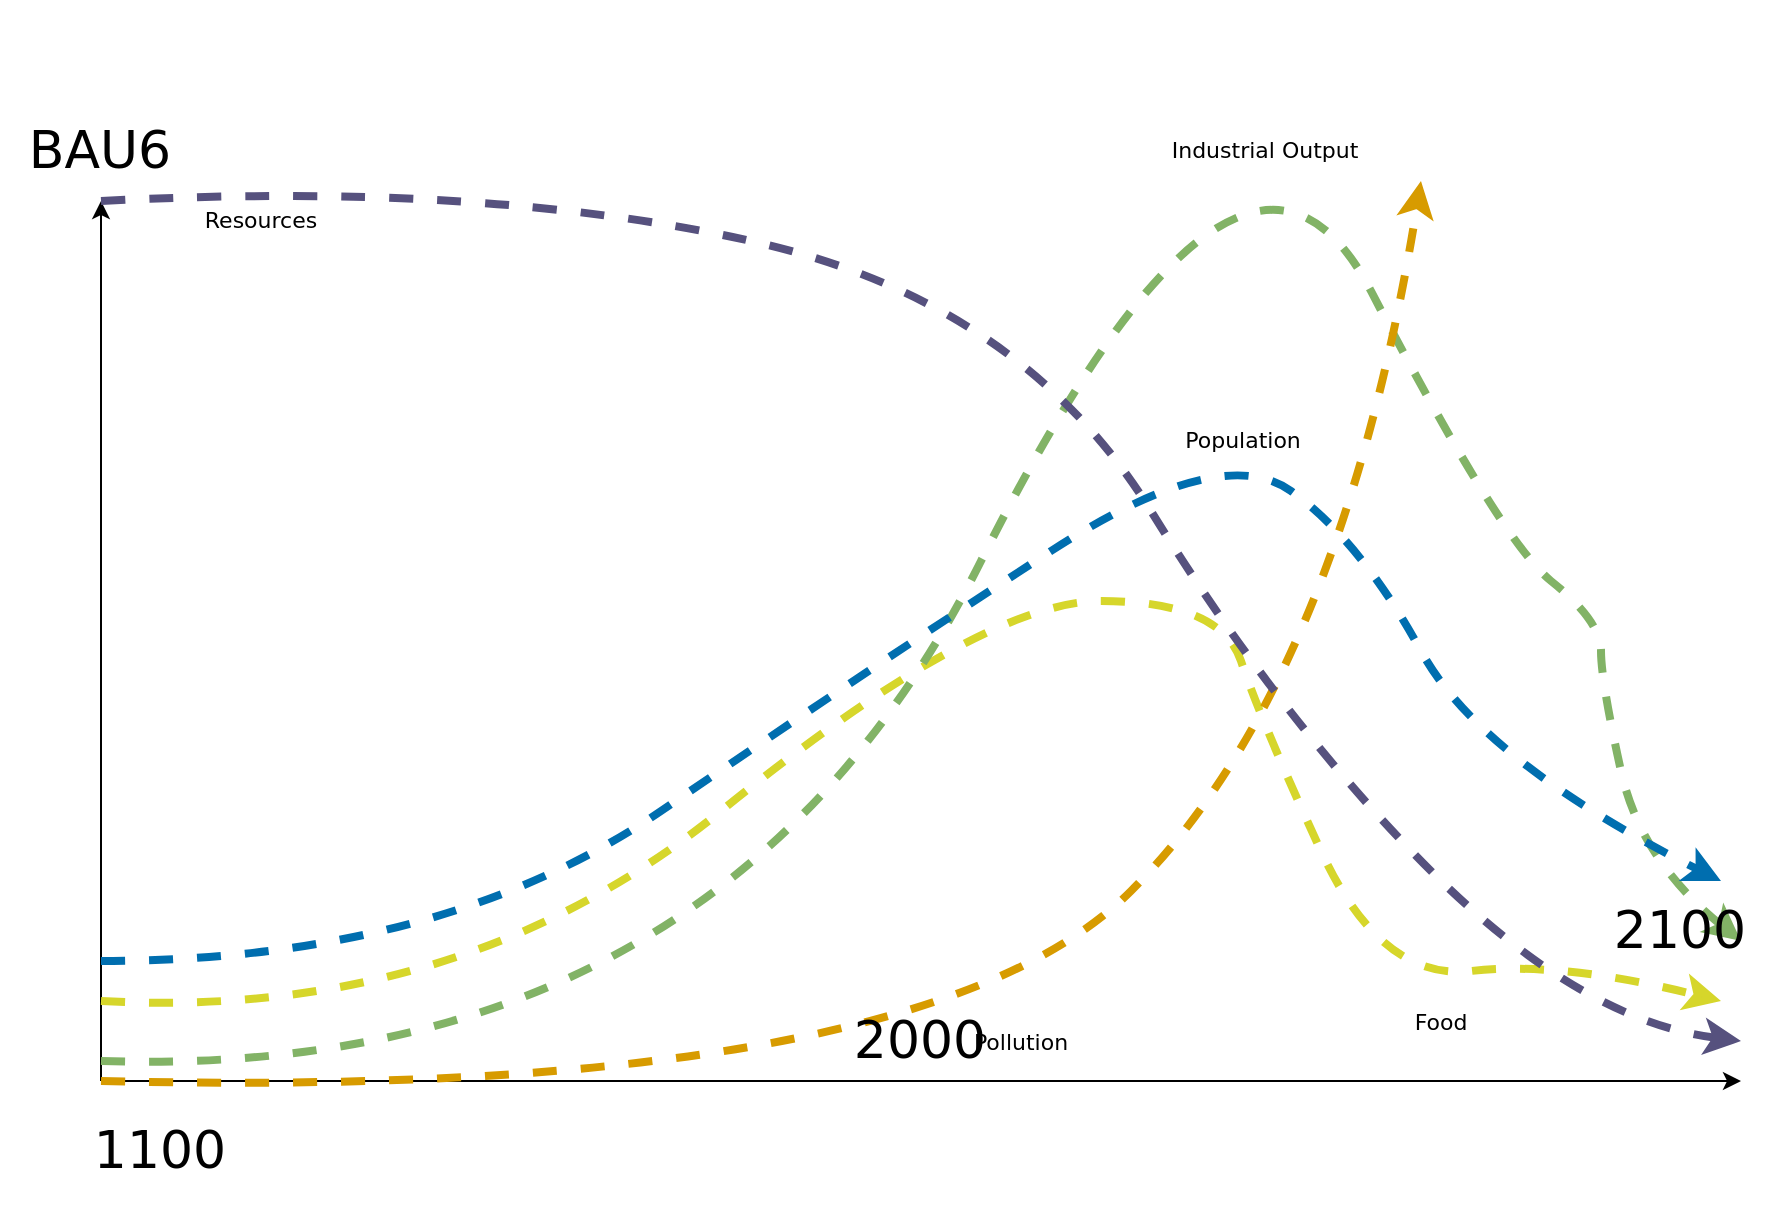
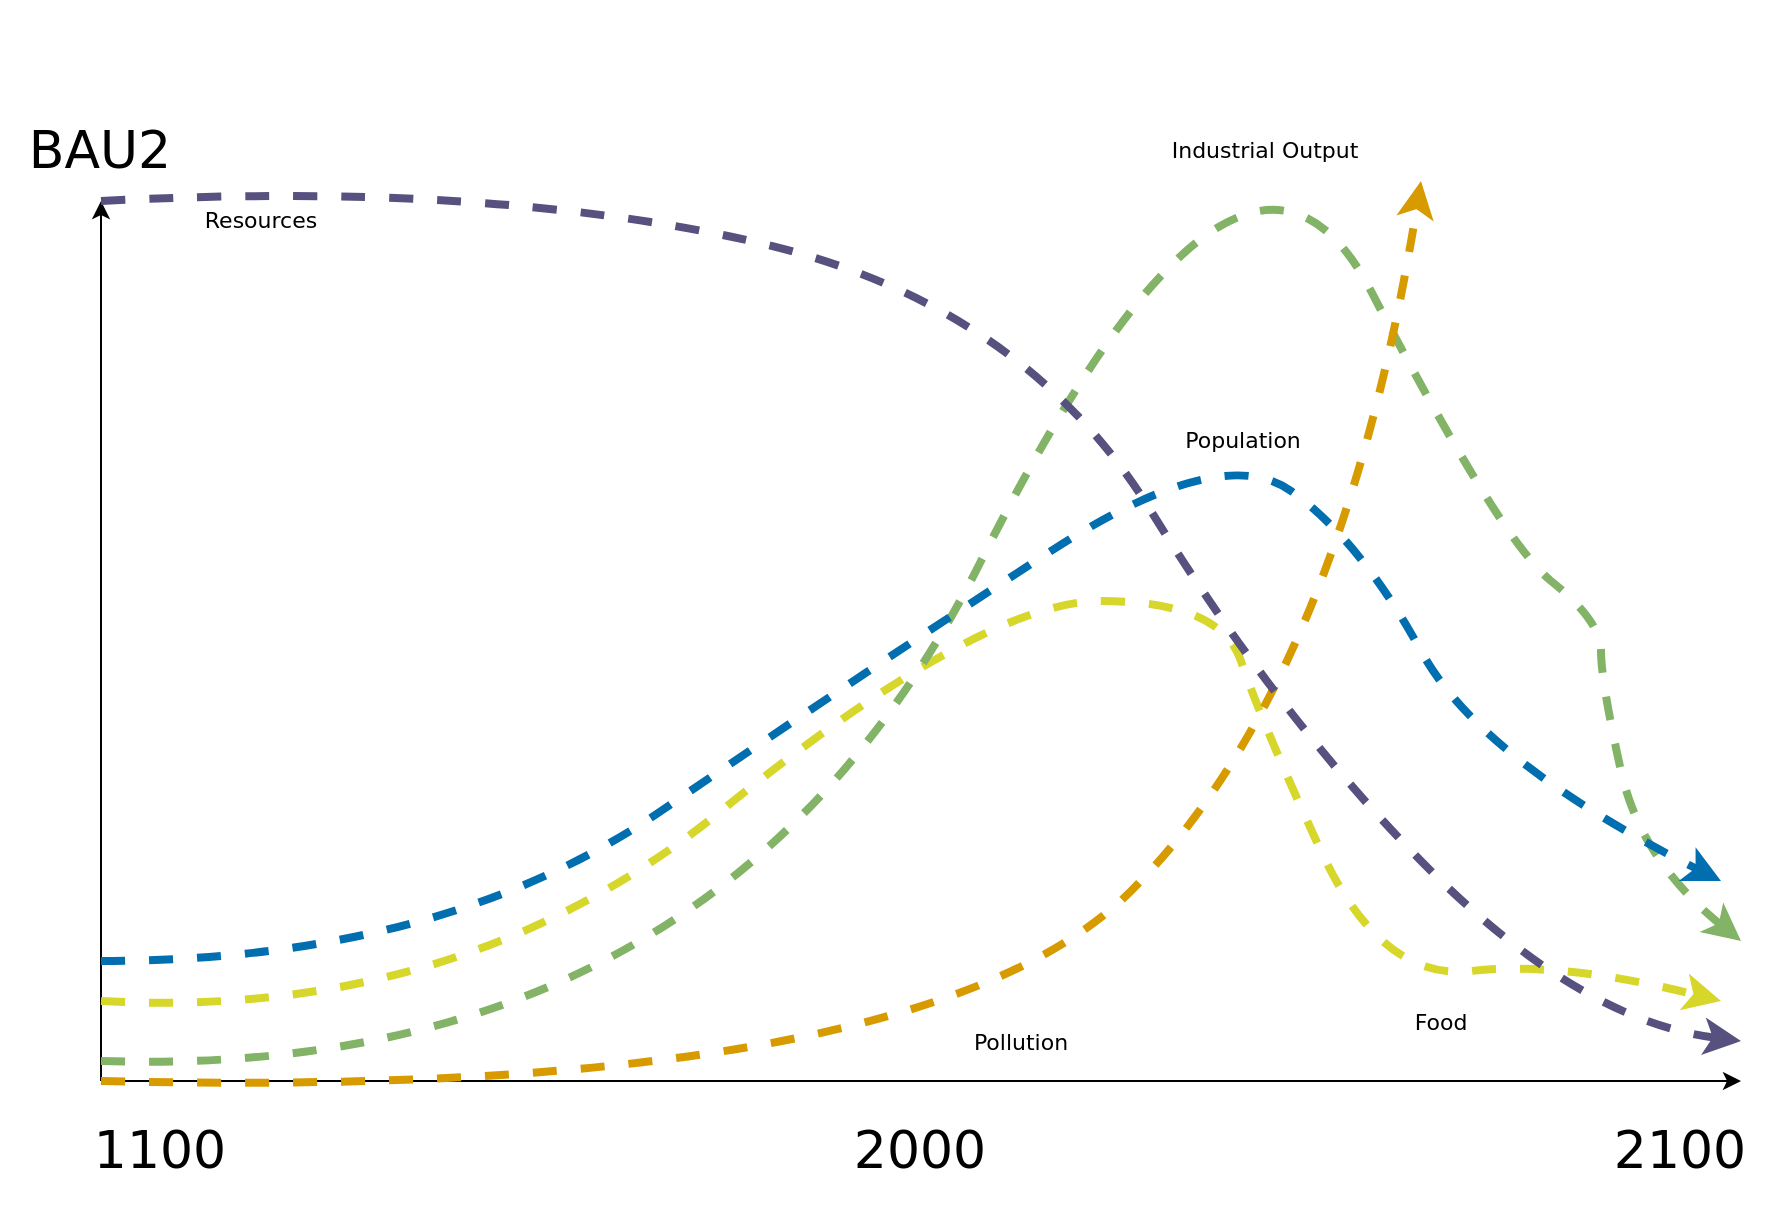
(101, 151) -> (101, 151)
(1681, 931) -> (1681, 1151)
(921, 1041) -> (921, 1151)
